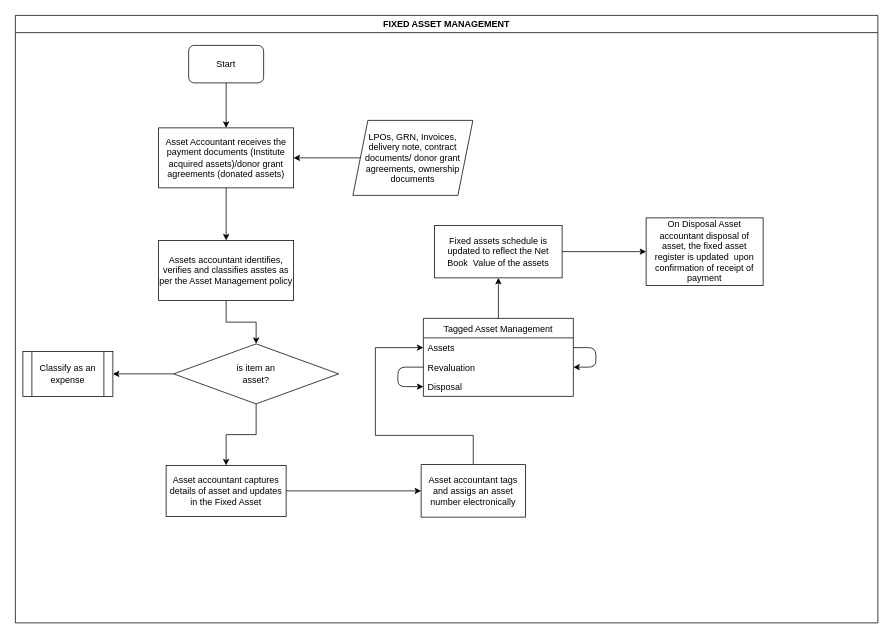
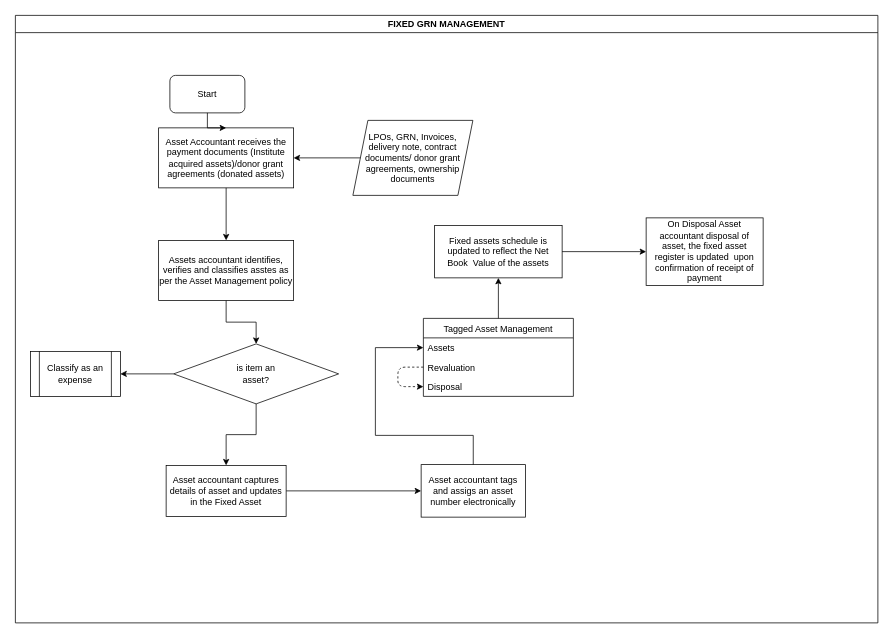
(446, 24) -> (446, 24)
(226, 64) -> (207, 94)
(594, 350) -> none
(68, 374) -> (75, 374)
(398, 375) -> (398, 375)
